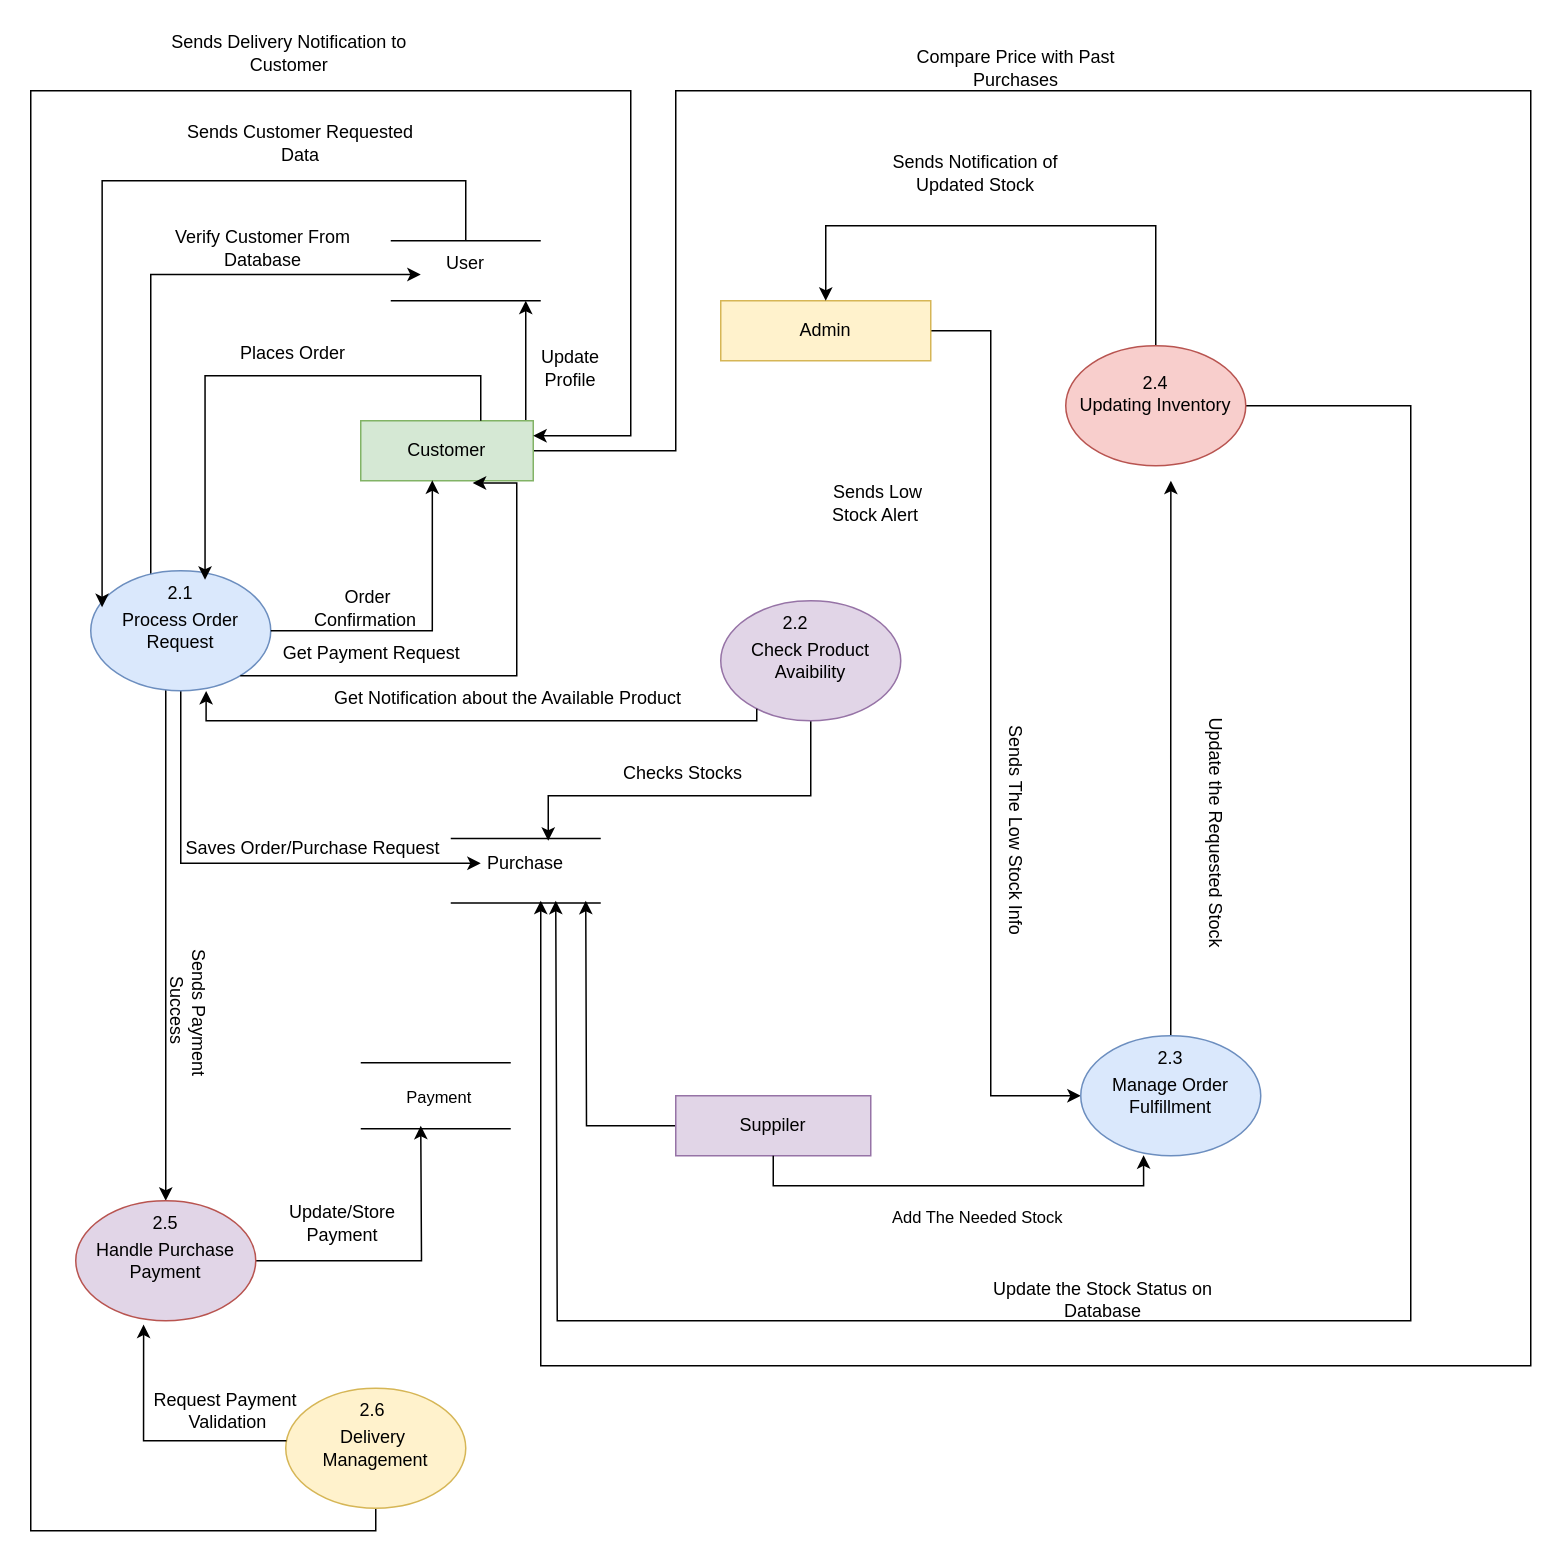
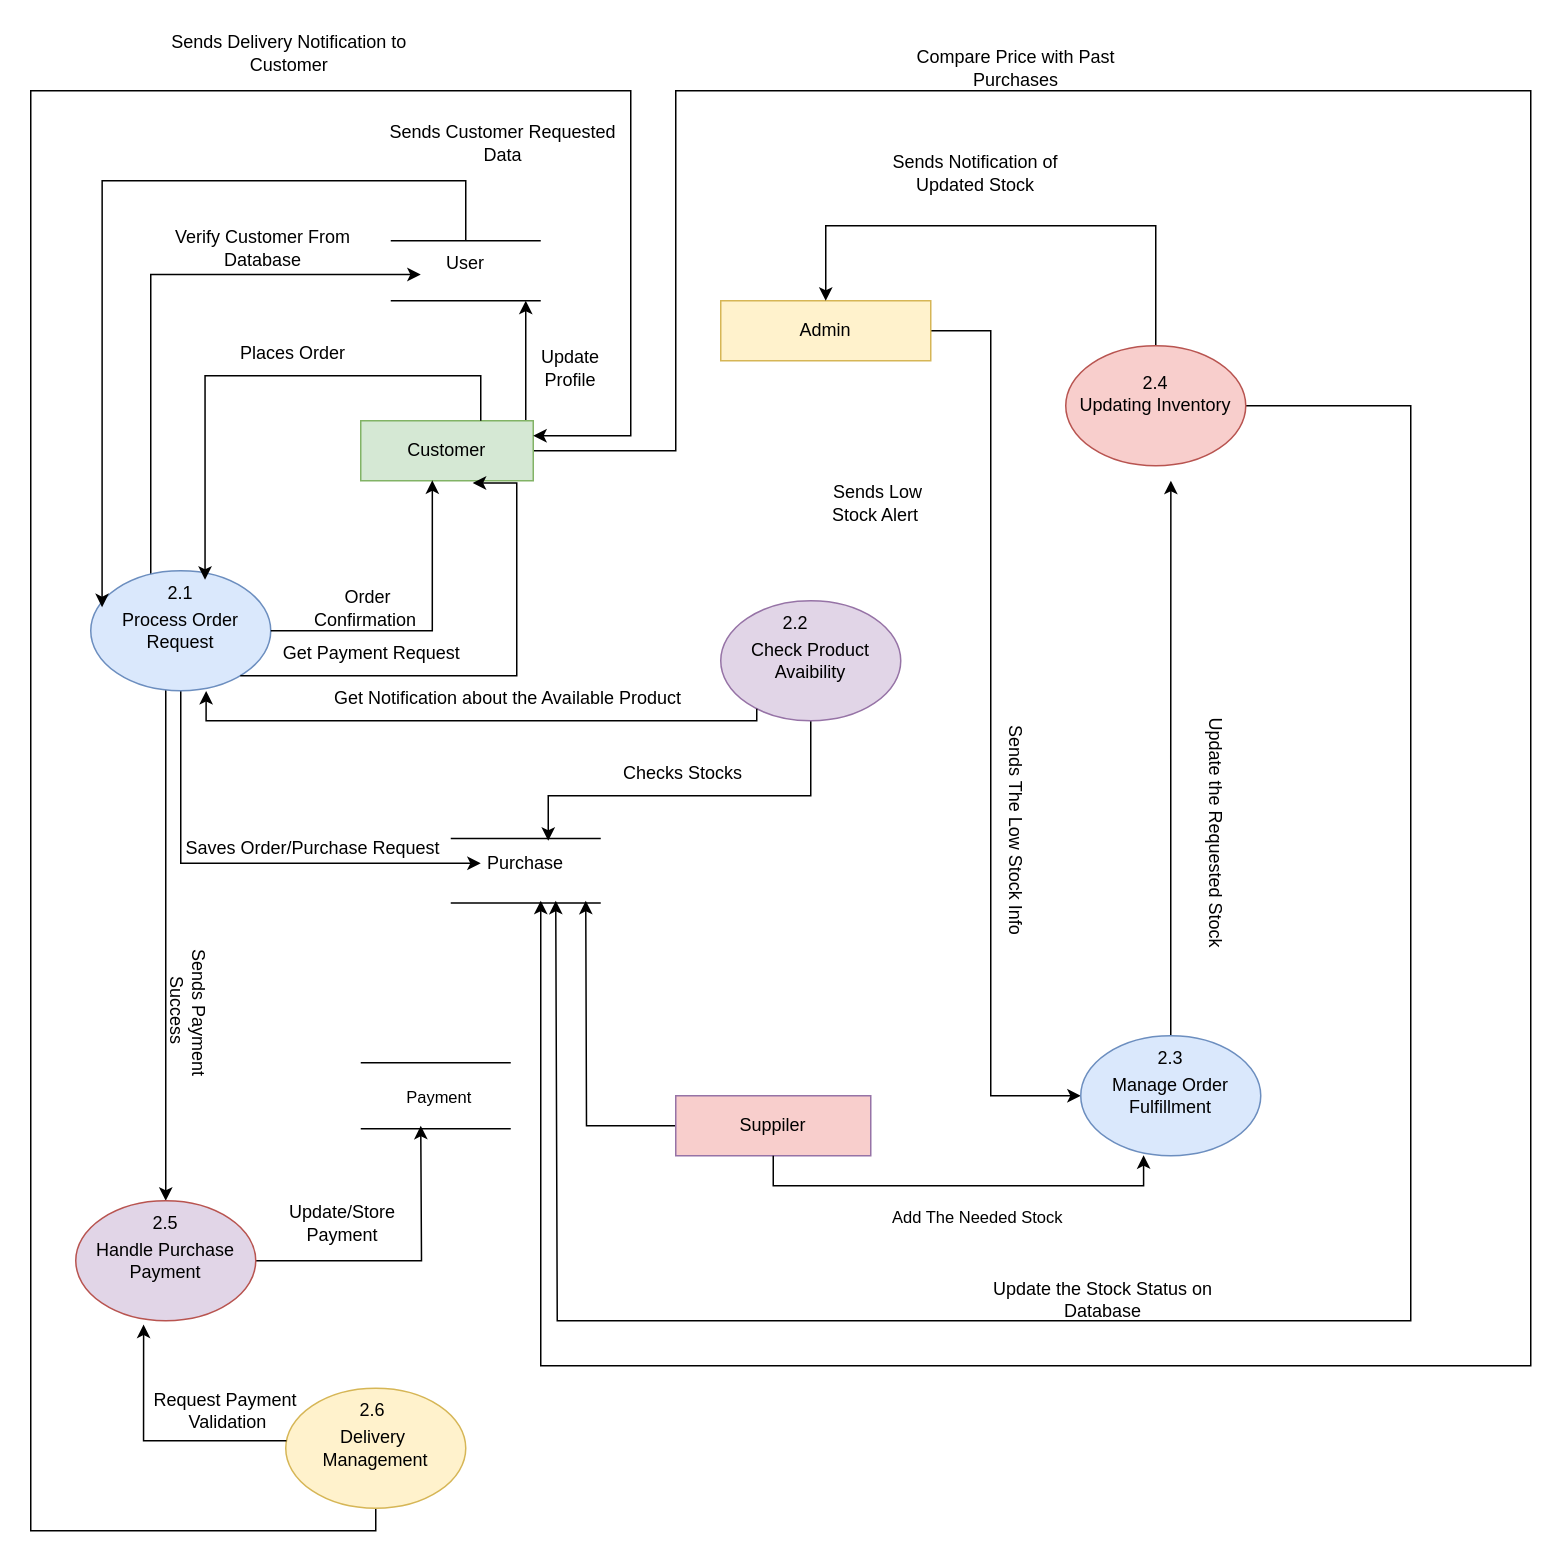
(301, 143) -> (503, 143)
(773, 1126) -> (773, 1126)
